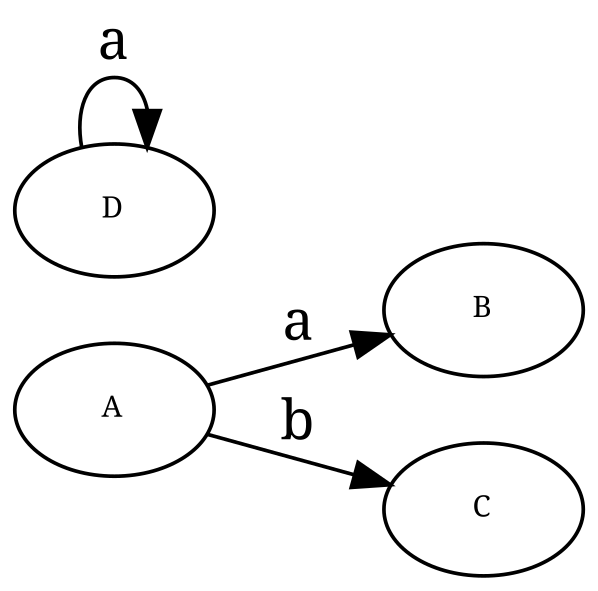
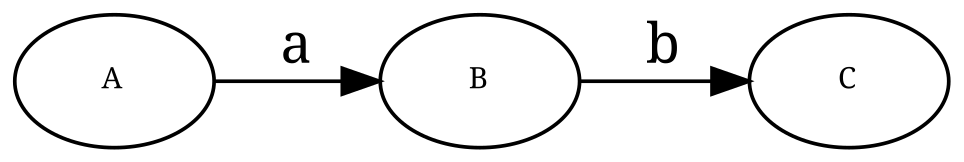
(114, 210) -> none
(281, 455) -> (646, 81)
